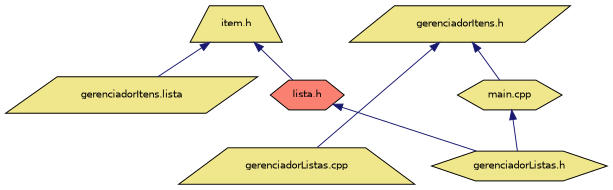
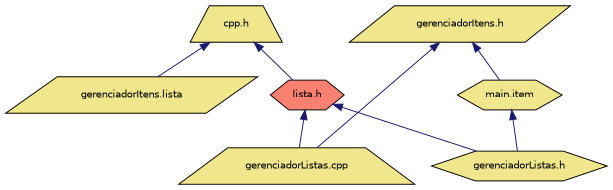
(236, 24) -> (236, 24)
(510, 95) -> (510, 95)
none -> (301, 134)
